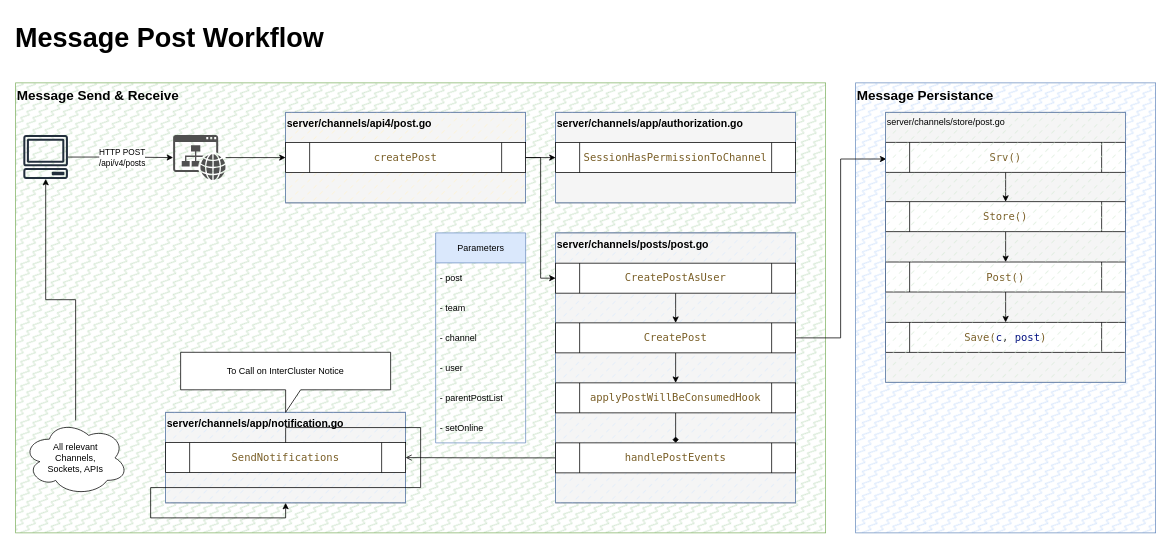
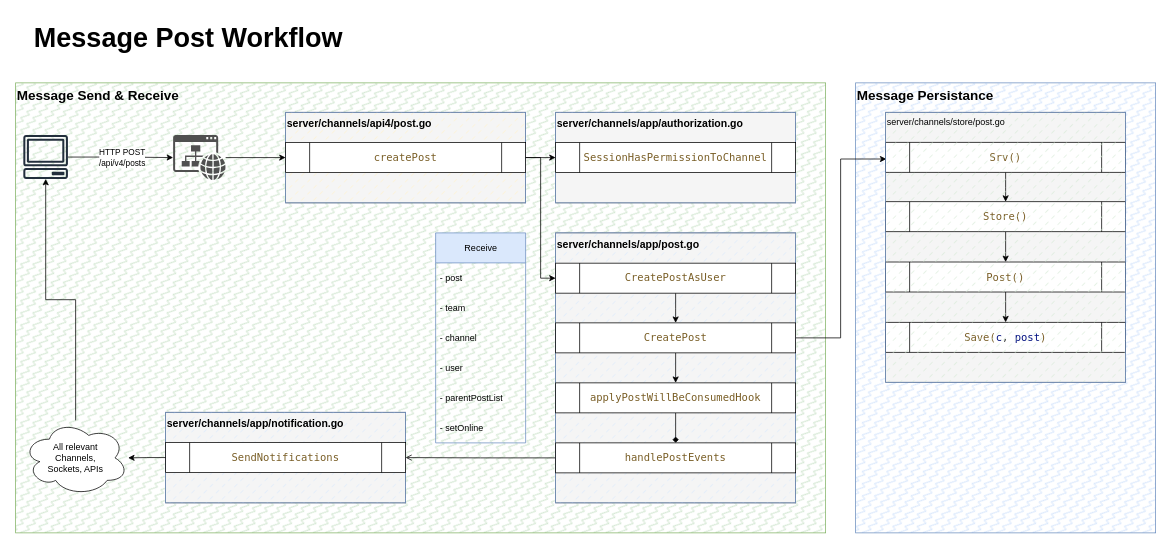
(169, 38) -> (188, 38)
(628, 244) -> (623, 244)
(481, 248) -> (481, 248)
(285, 382) -> none
(374, 488) -> (150, 458)
